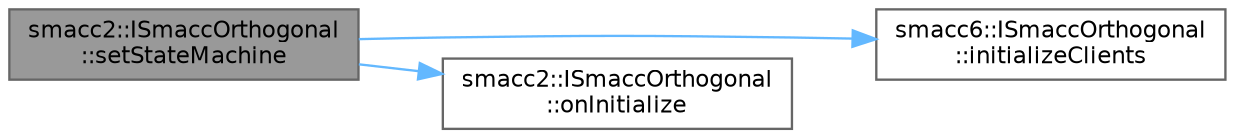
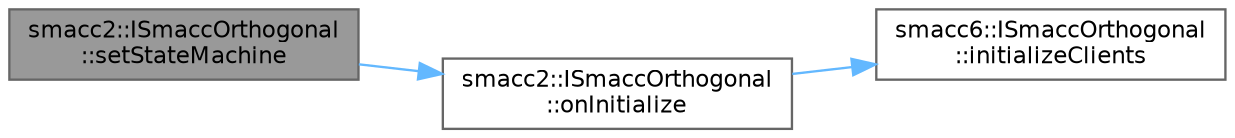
(605, 36) -> (822, 70)
